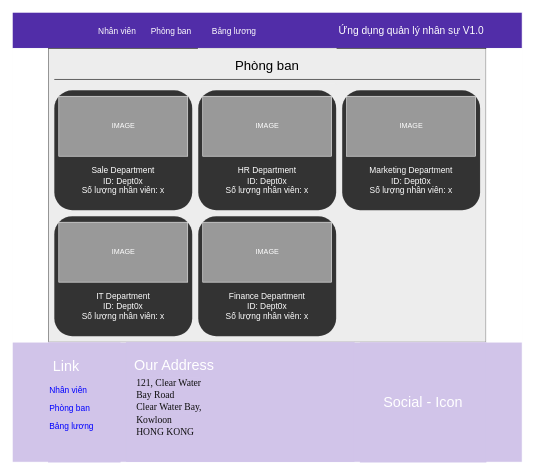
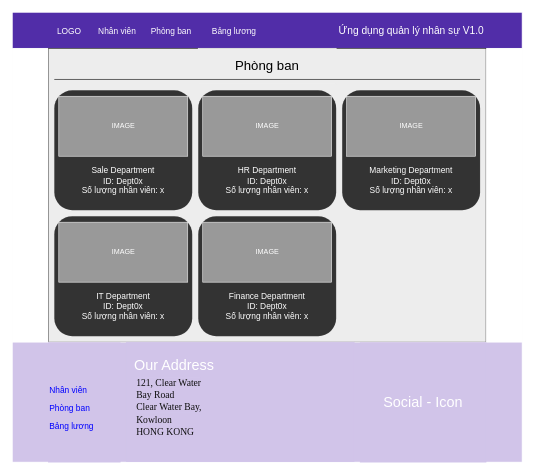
none -> (69, 30)
(66, 366) -> none
